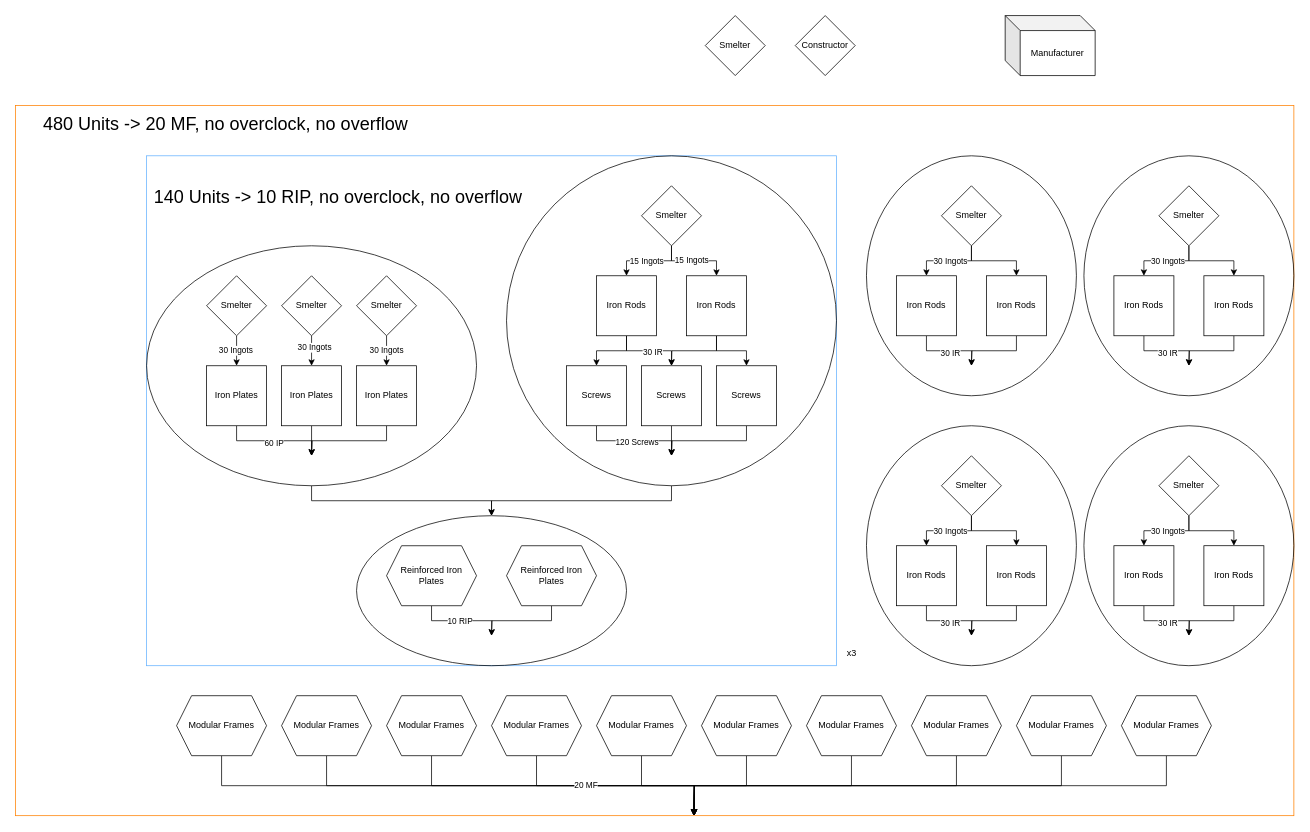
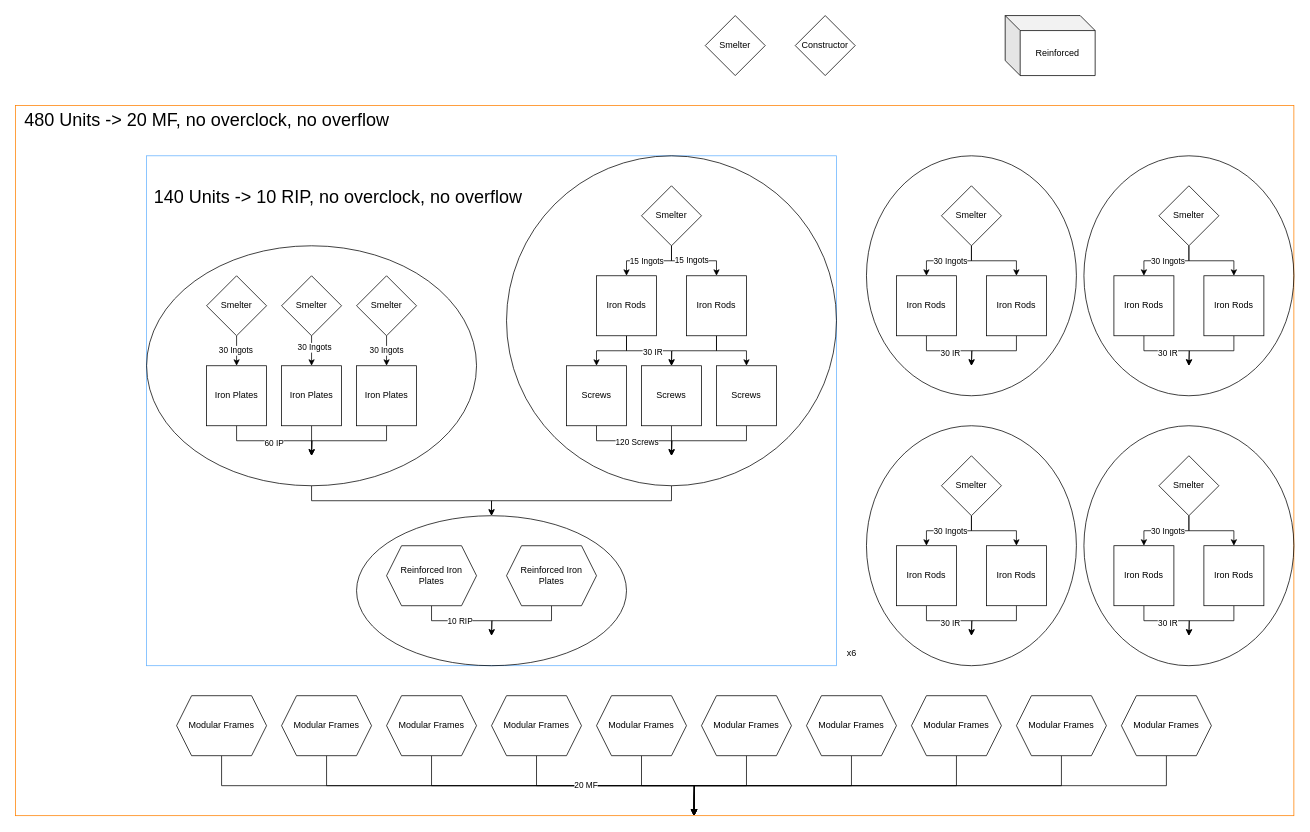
(1058, 53) -> (1058, 53)
(225, 124) -> (207, 120)
(852, 653) -> (852, 653)
